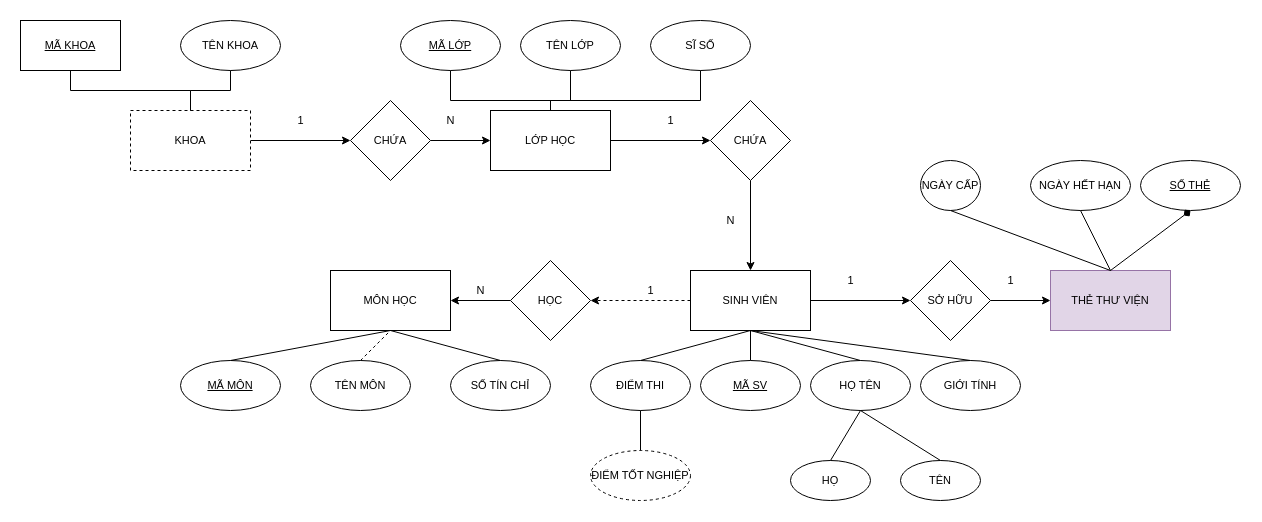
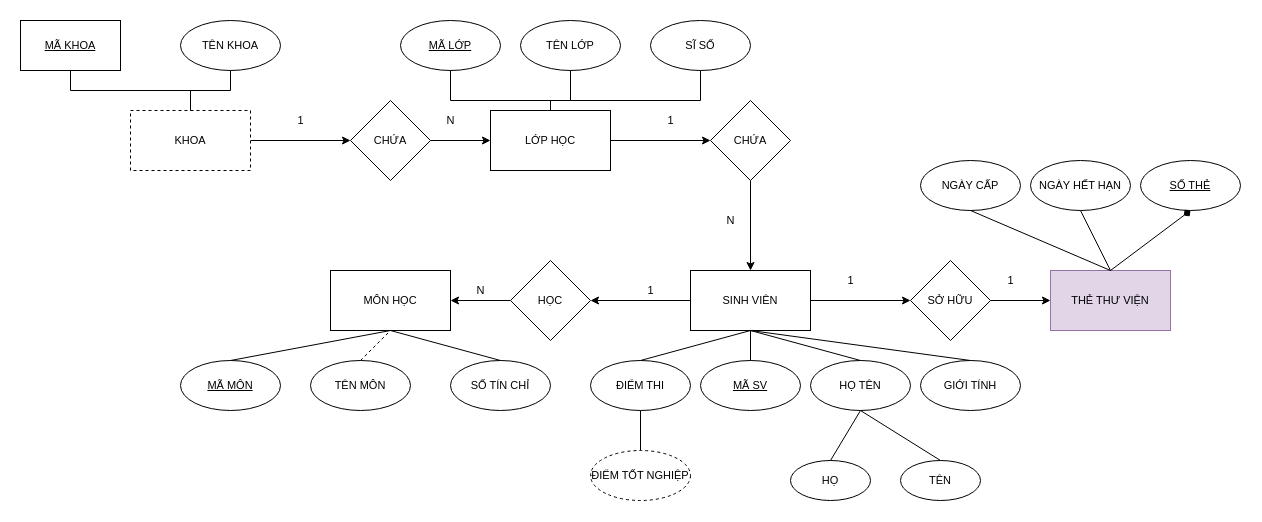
(951, 186) -> (971, 186)
(644, 301) -> (644, 301)
